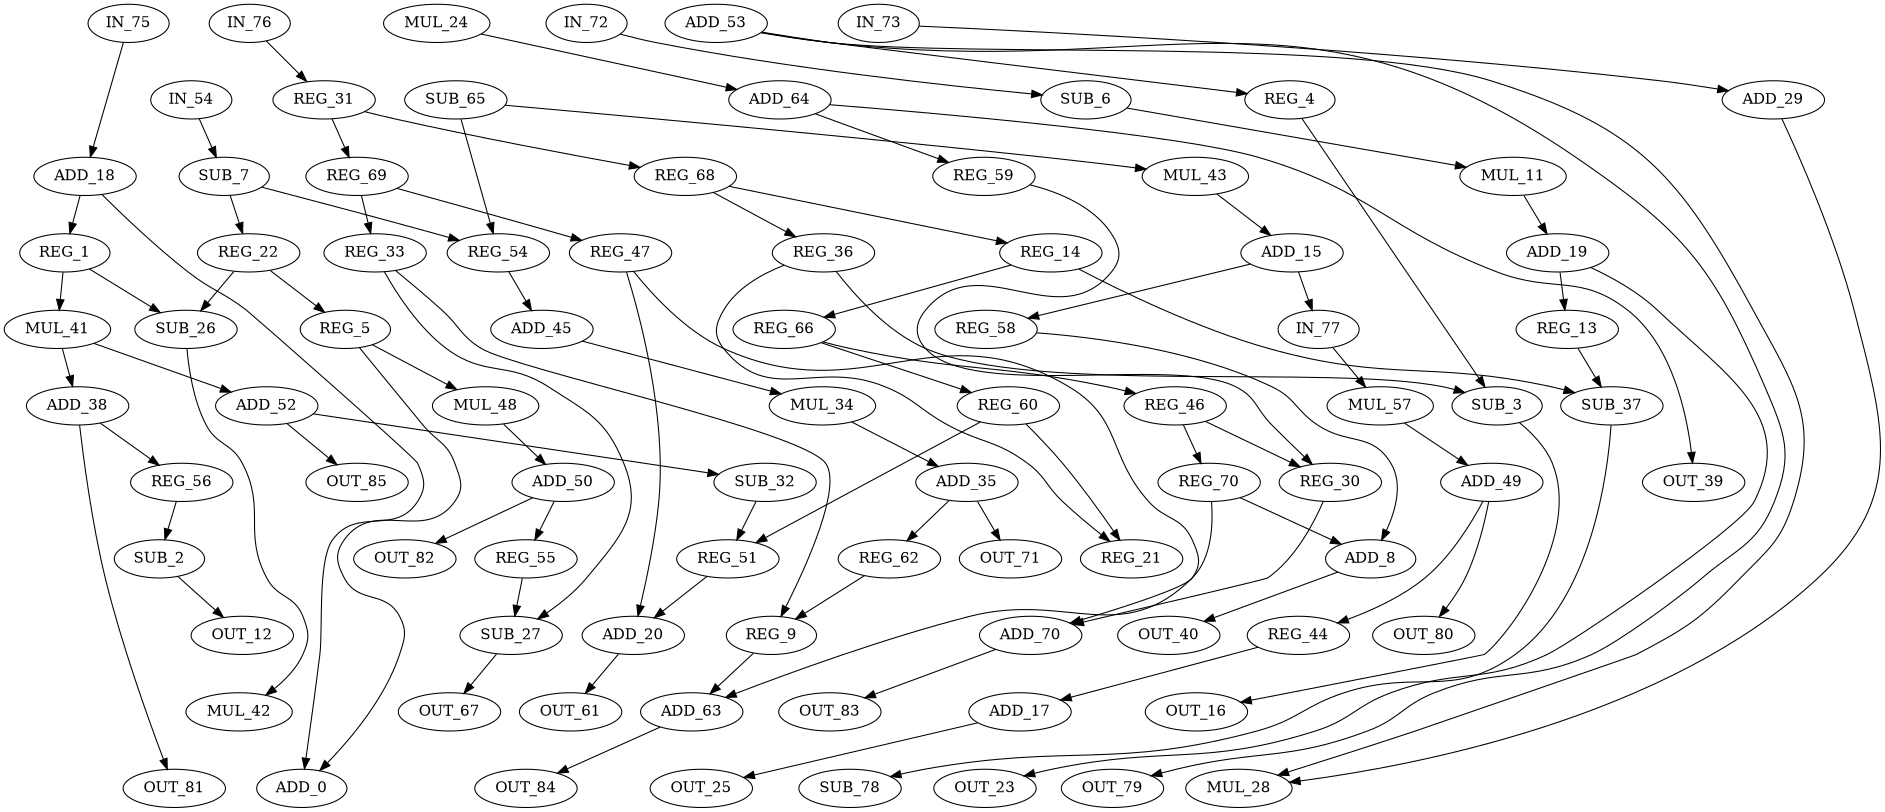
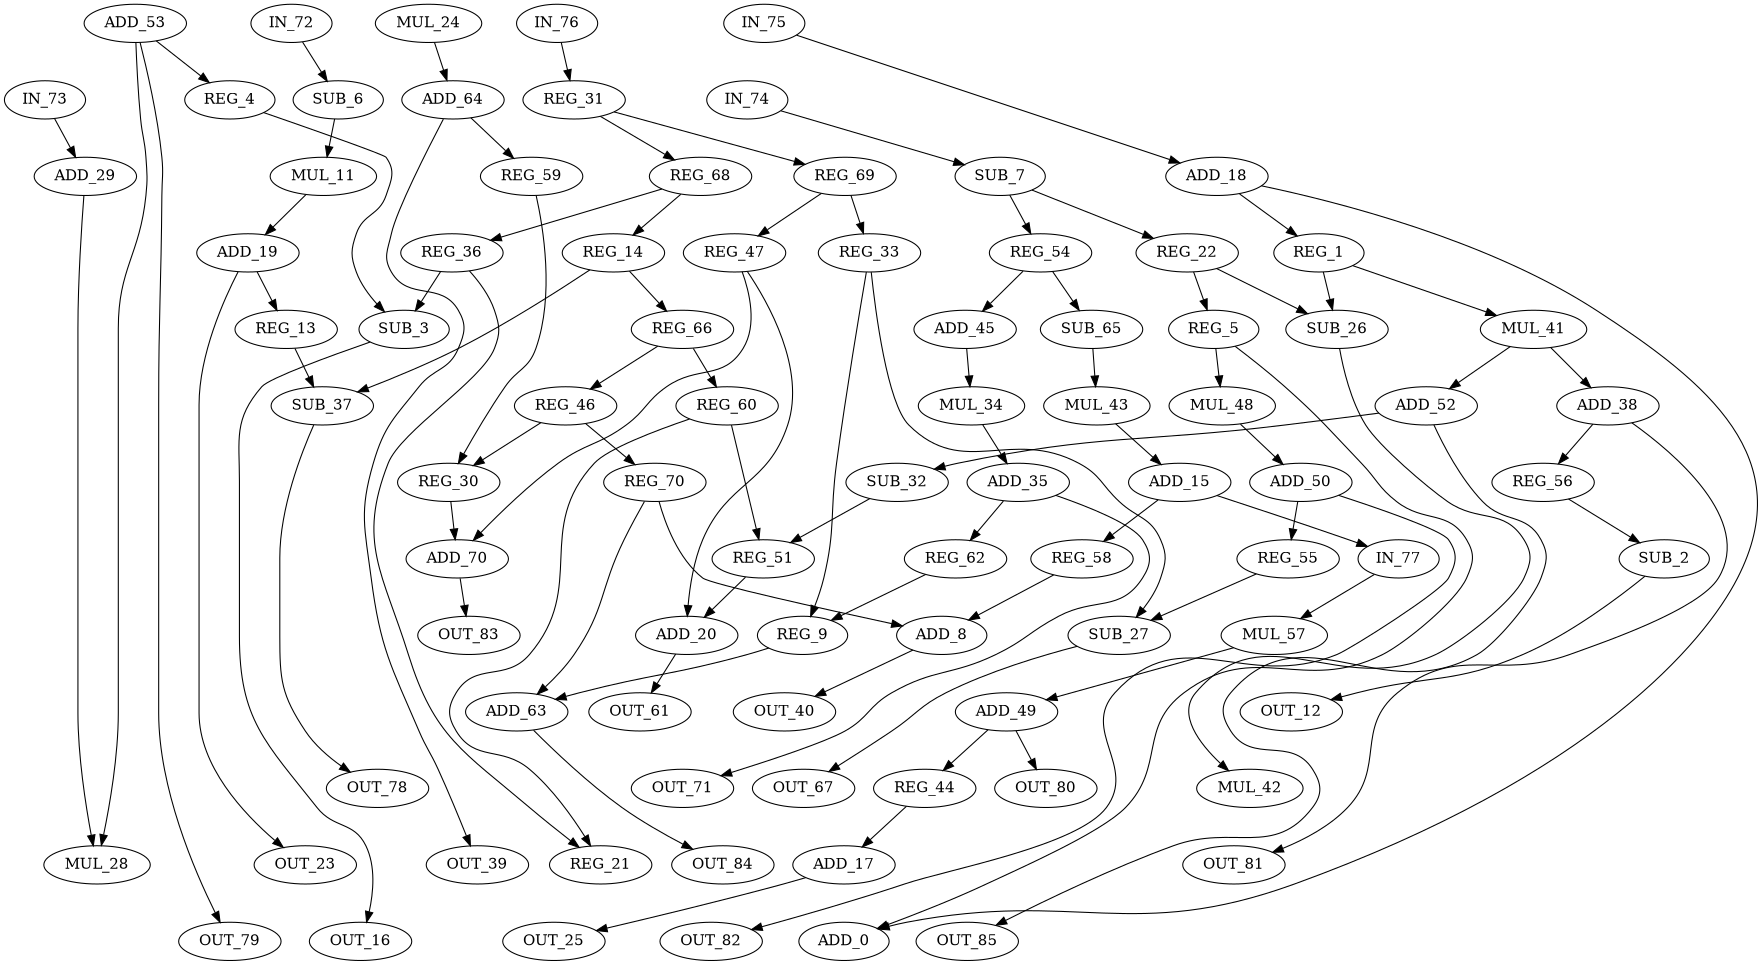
(191, 100) -> (747, 100)
(476, 171) -> (1063, 286)
(850, 788) -> (378, 788)
